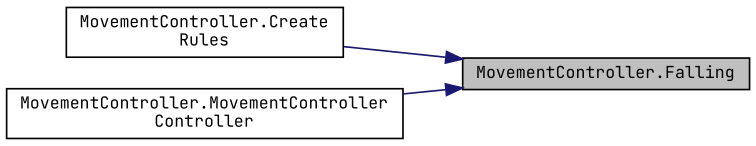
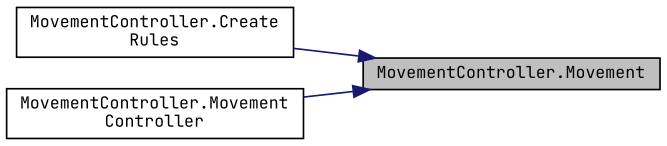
(606, 74) -> (512, 74)
(205, 114) -> (155, 114)
